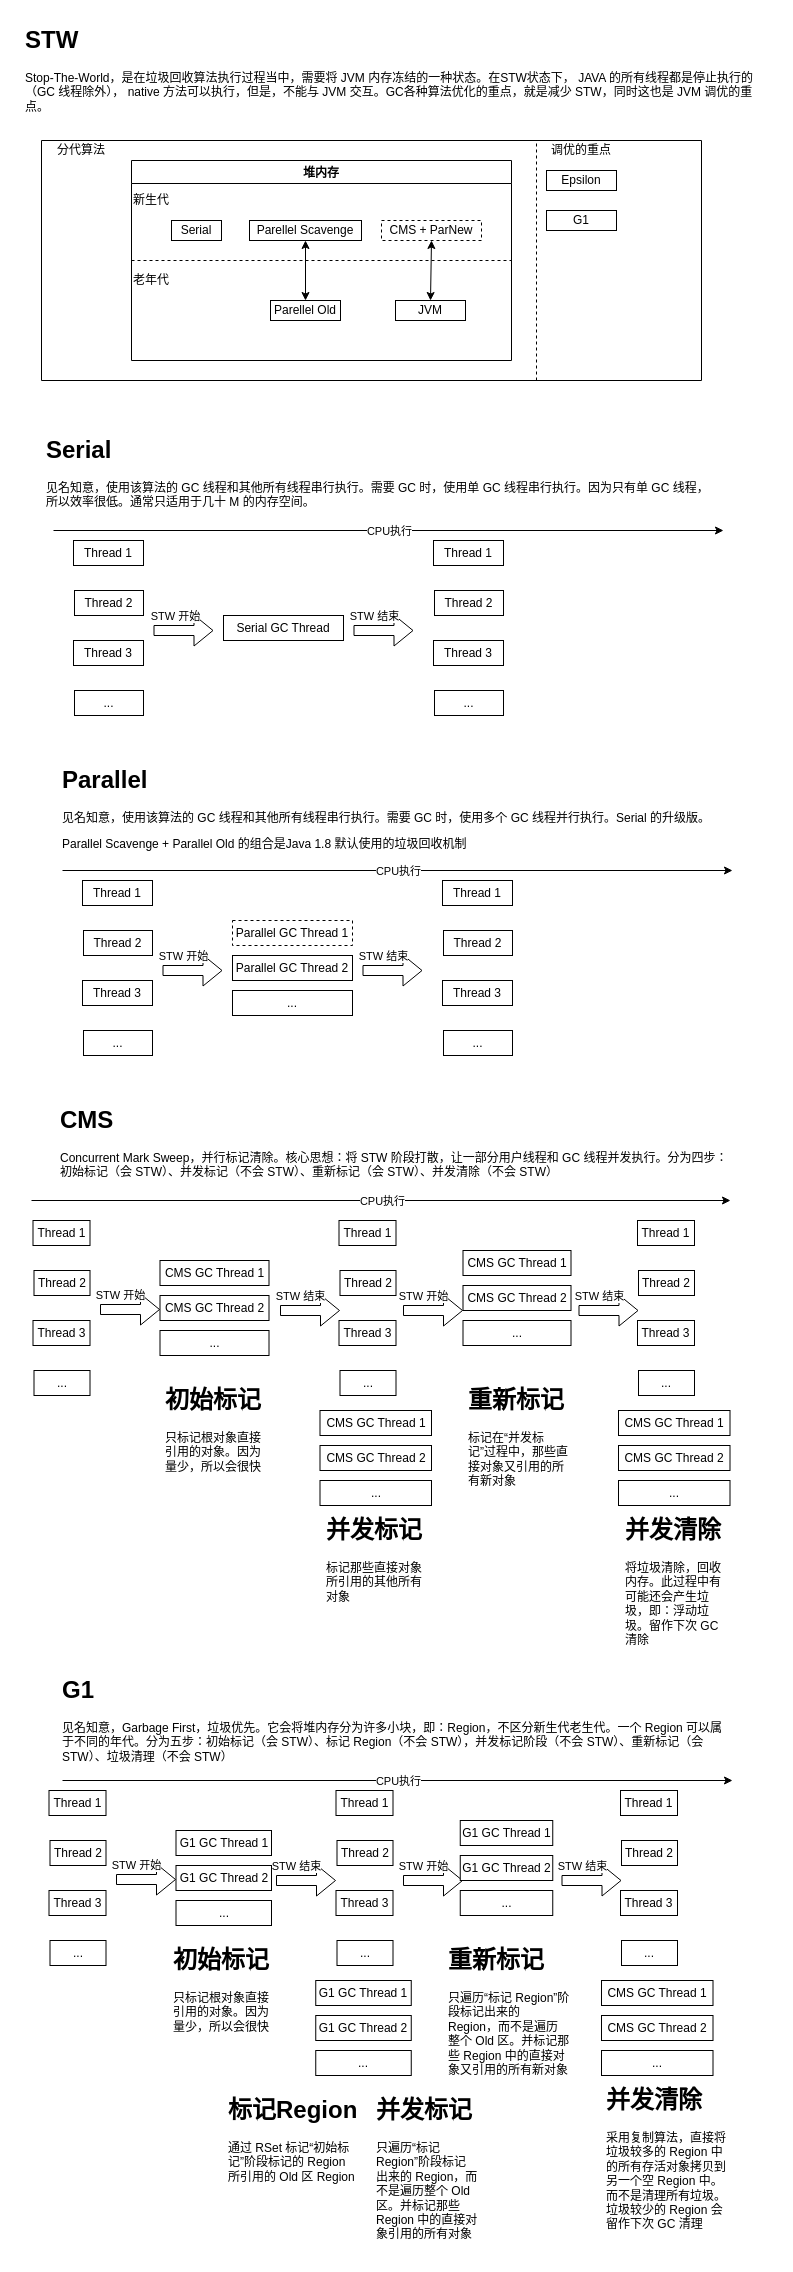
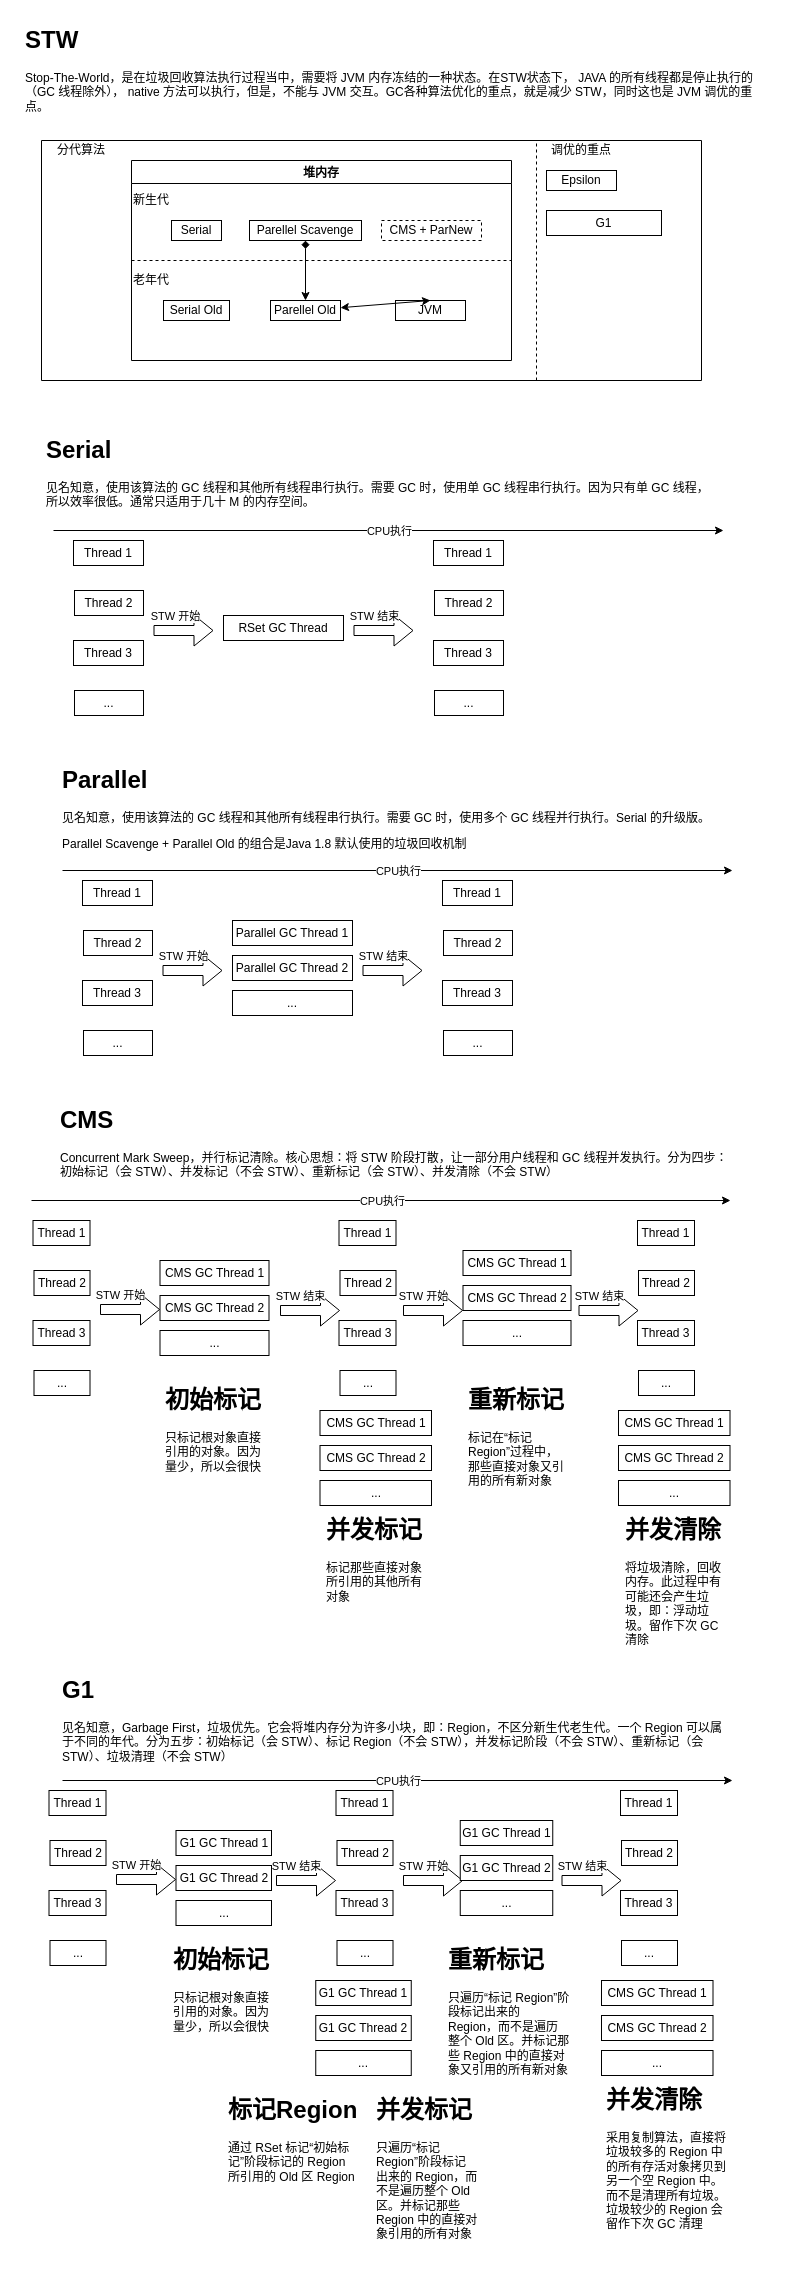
(582, 221) -> (604, 223)
(306, 249) -> (306, 249)
(431, 271) -> (386, 304)
none -> (197, 311)
(284, 629) -> (284, 629)
(293, 933) -> (293, 933)
(520, 1407) -> (520, 1407)
